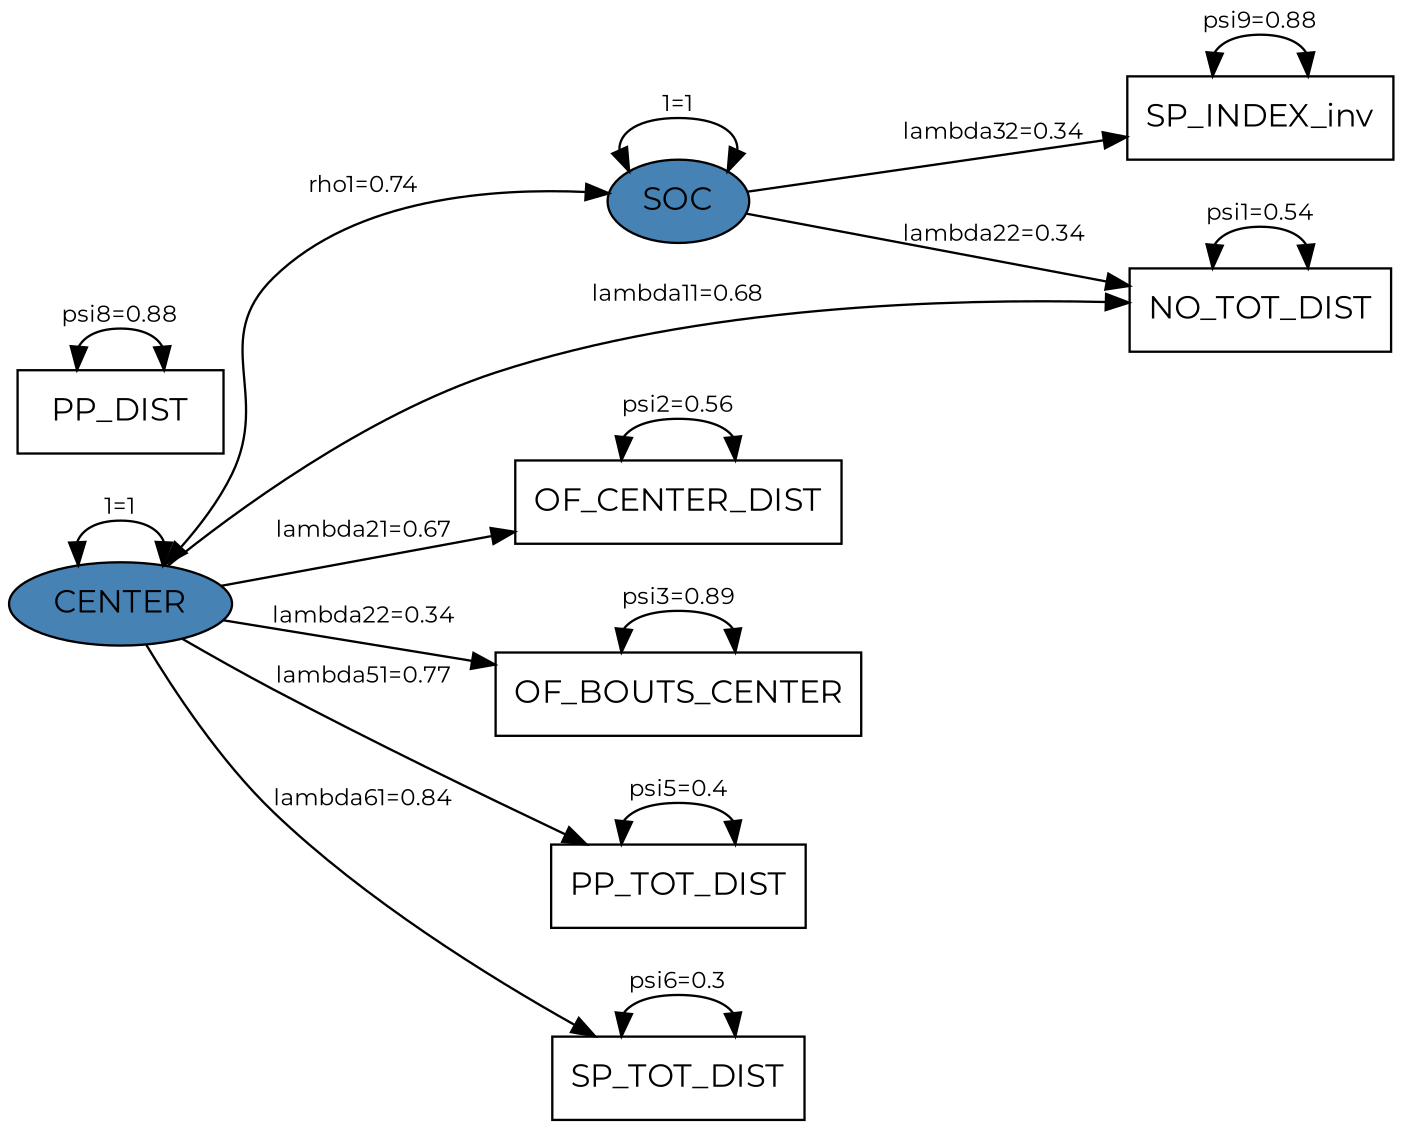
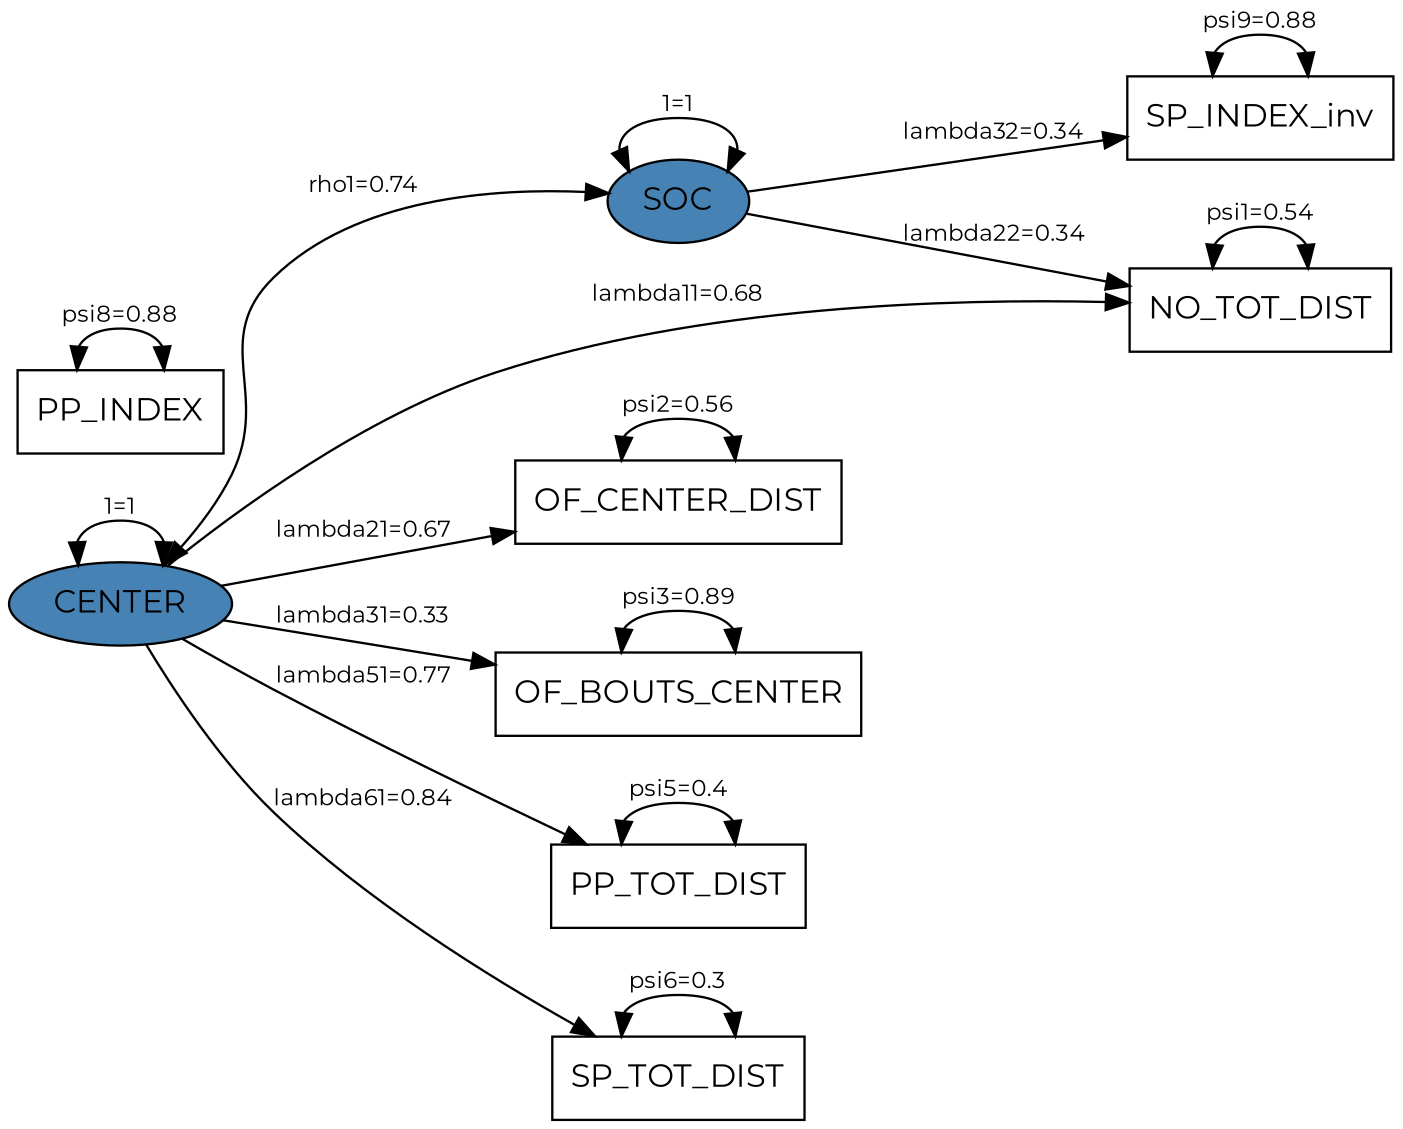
(121, 412) -> (121, 412)
(364, 617) -> (364, 617)
